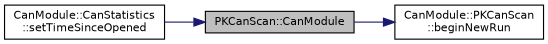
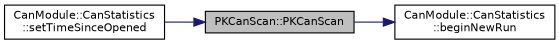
(280, 22) -> (280, 22)
(469, 22) -> (475, 22)
